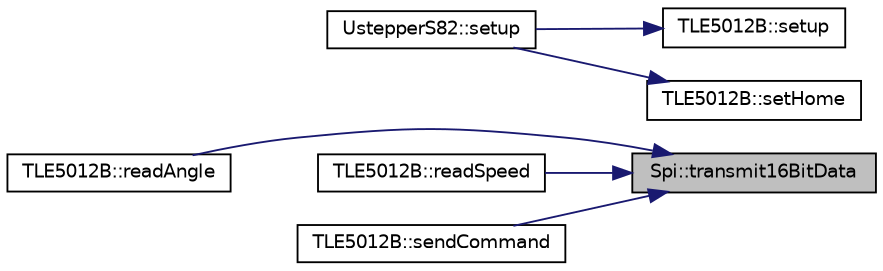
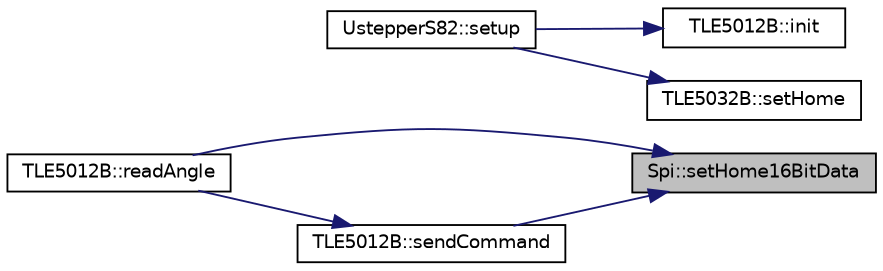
(754, 28) -> (754, 28)
(754, 100) -> (754, 100)
(431, 173) -> none
(754, 173) -> (754, 173)
none -> (266, 206)
